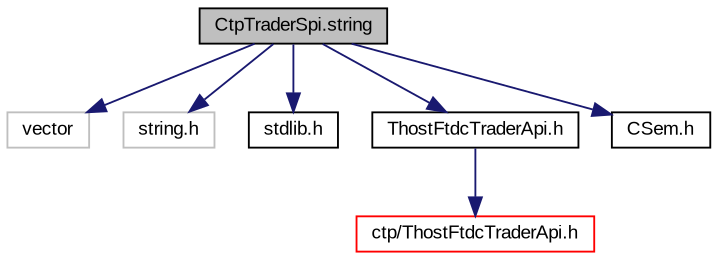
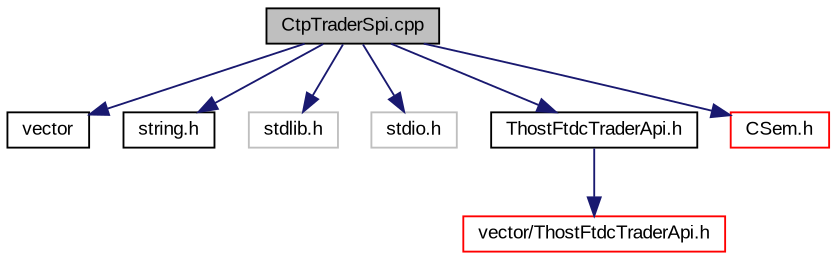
(293, 26) -> (353, 26)
(48, 130) -> (48, 130)
(169, 130) -> (169, 130)
(293, 130) -> (293, 130)
none -> (414, 130)
(661, 130) -> (780, 130)
(475, 234) -> (594, 234)
